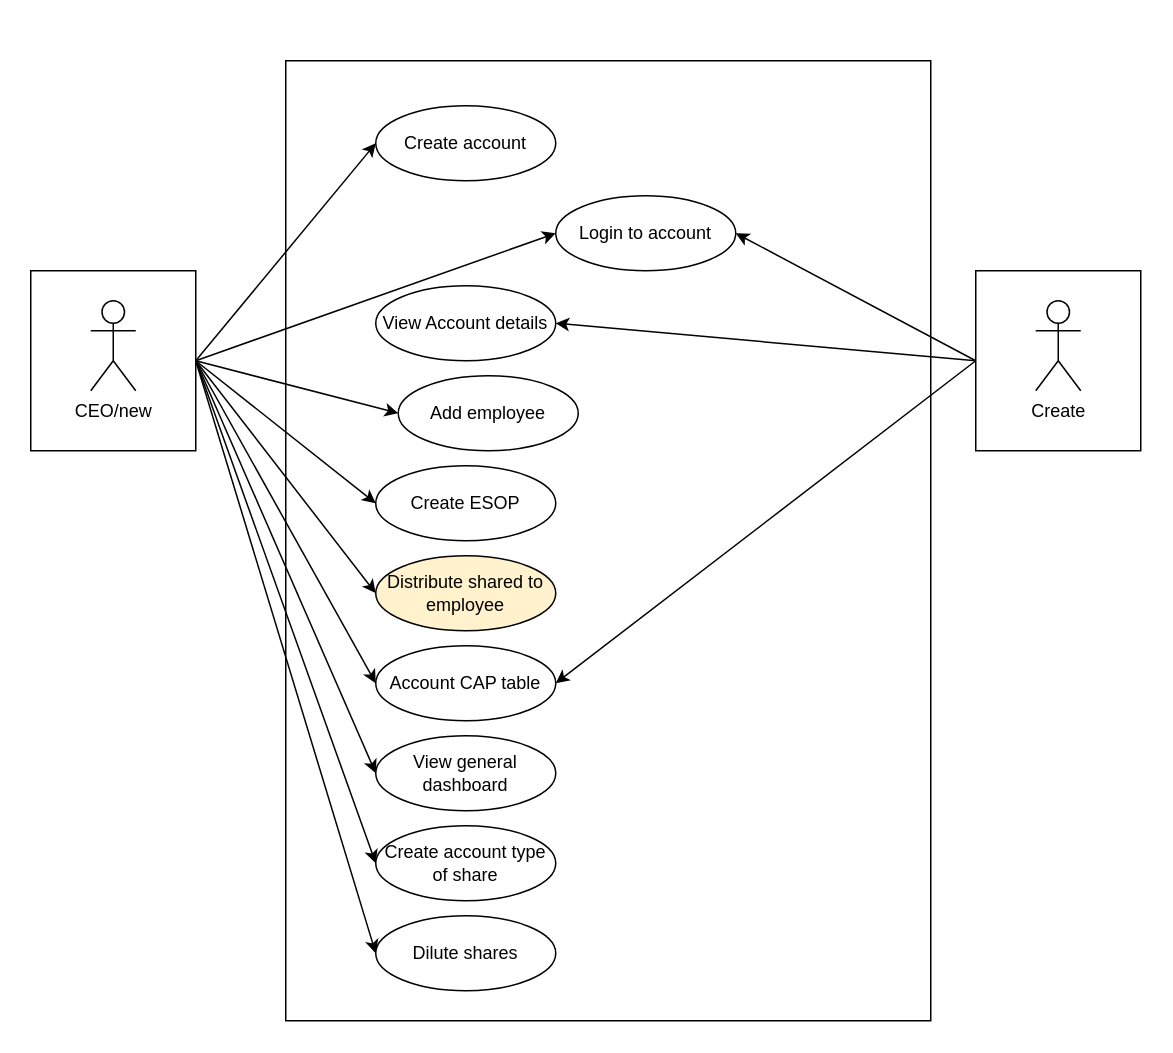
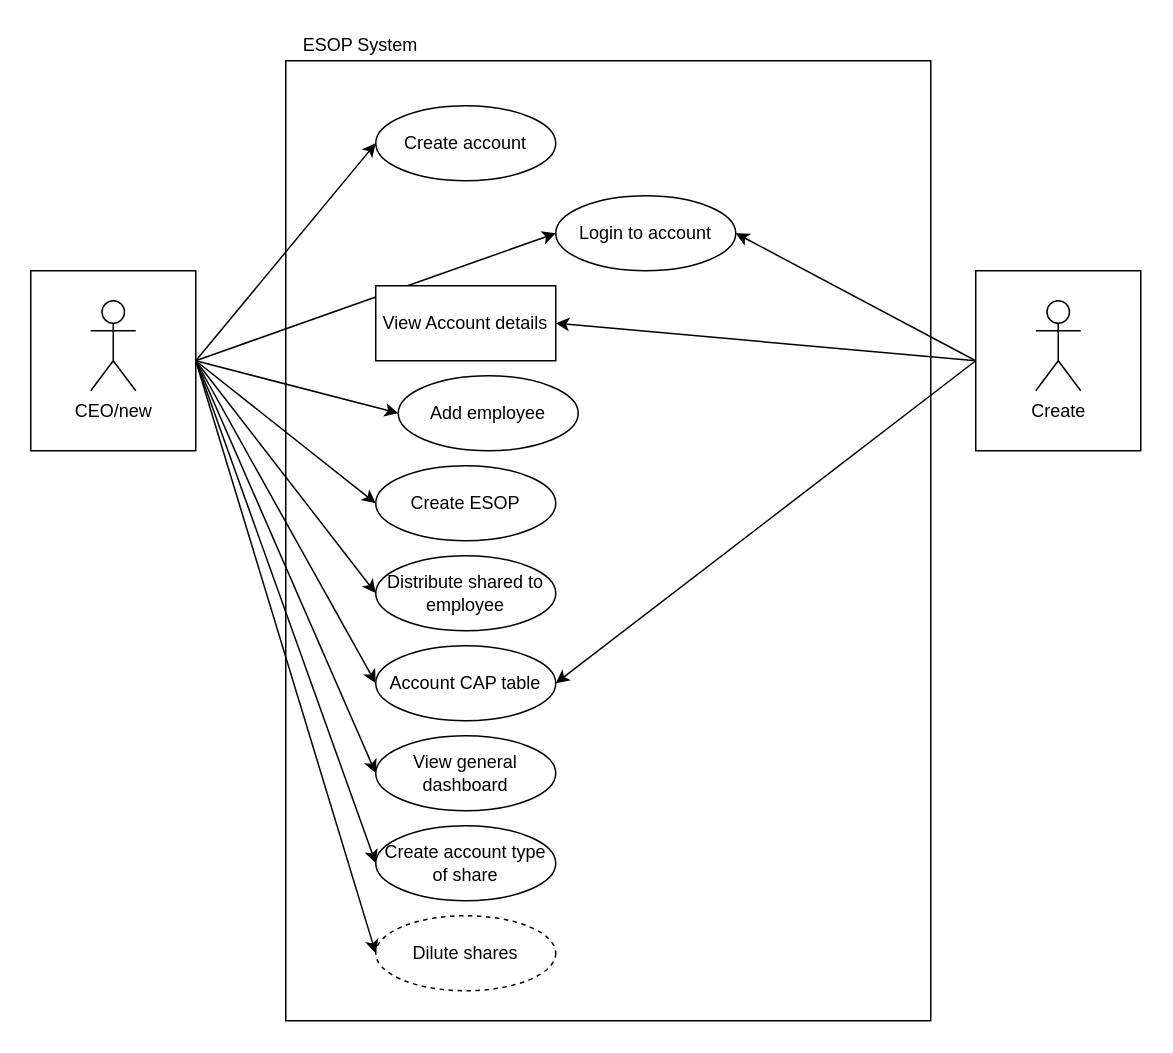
none -> (361, 46)
(466, 323) -> (466, 323)
(466, 593) -> (466, 593)
(466, 953) -> (466, 953)
